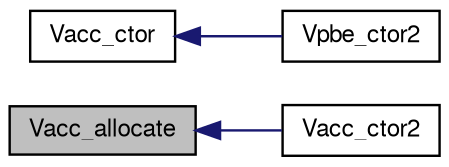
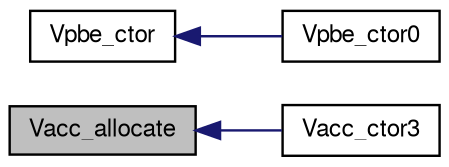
(103, 36) -> (103, 36)
(361, 36) -> (361, 36)
(361, 130) -> (361, 130)
